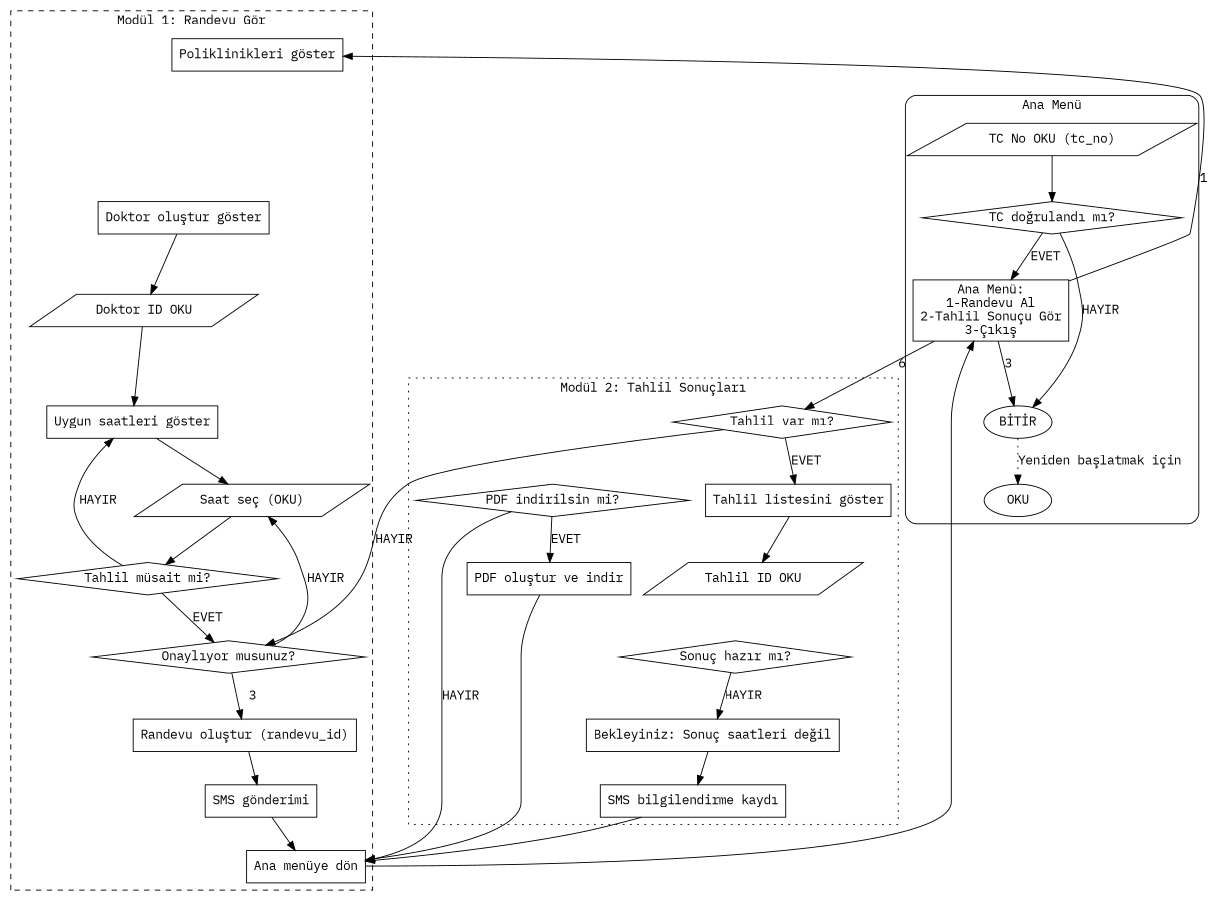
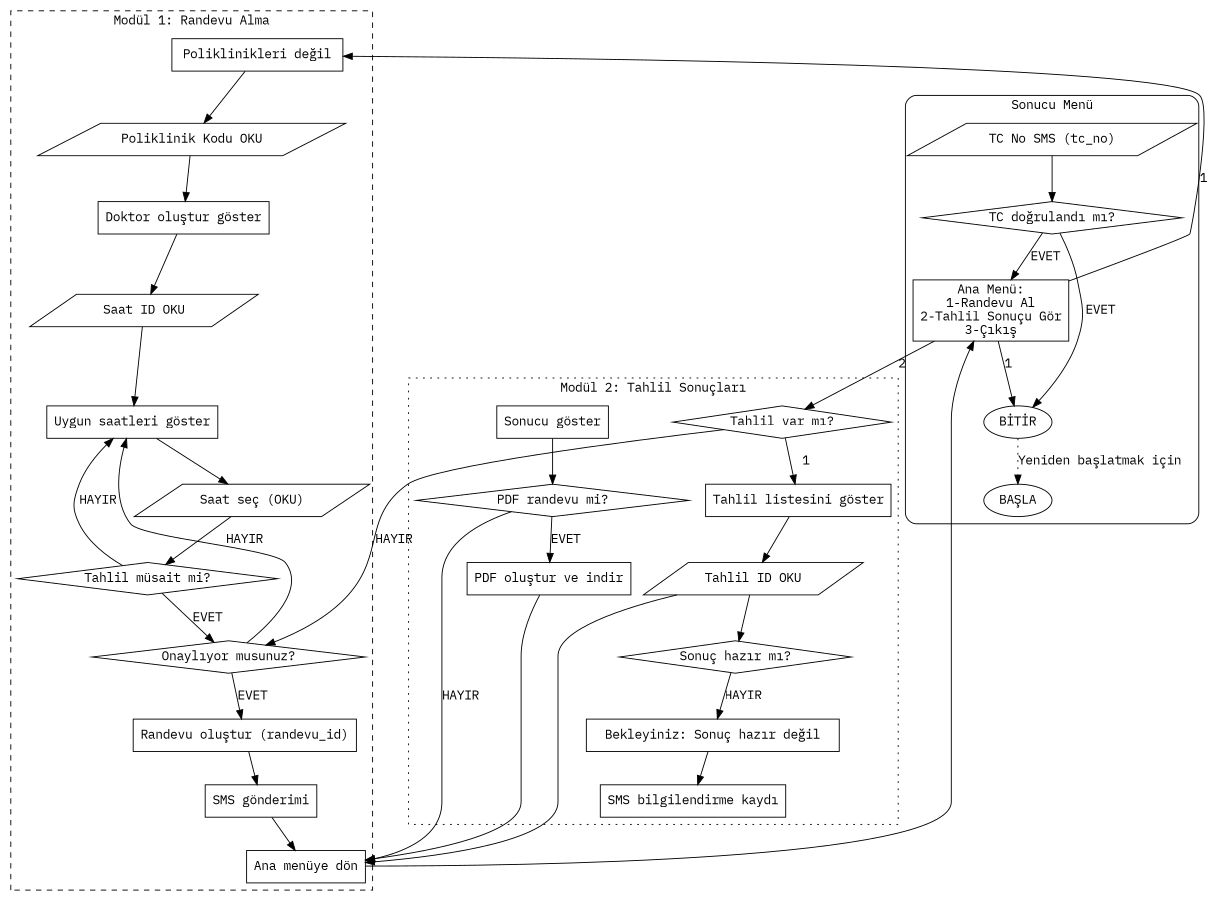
(192, 21) -> (192, 21)
(257, 55) -> (257, 55)
(1052, 106) -> (1052, 106)
none -> (192, 140)
(1052, 140) -> (1052, 140)
(144, 310) -> (144, 310)
(1101, 310) -> (1101, 310)
(902, 364) -> (902, 364)
(1008, 364) -> (1008, 364)
none -> (553, 422)
(806, 461) -> (806, 461)
(553, 500) -> (553, 500)
(1018, 500) -> (1018, 500)
(307, 588) -> (217, 545)
none -> (745, 614)
(253, 696) -> (253, 696)
(713, 735) -> (713, 735)
(509, 845) -> (558, 760)
